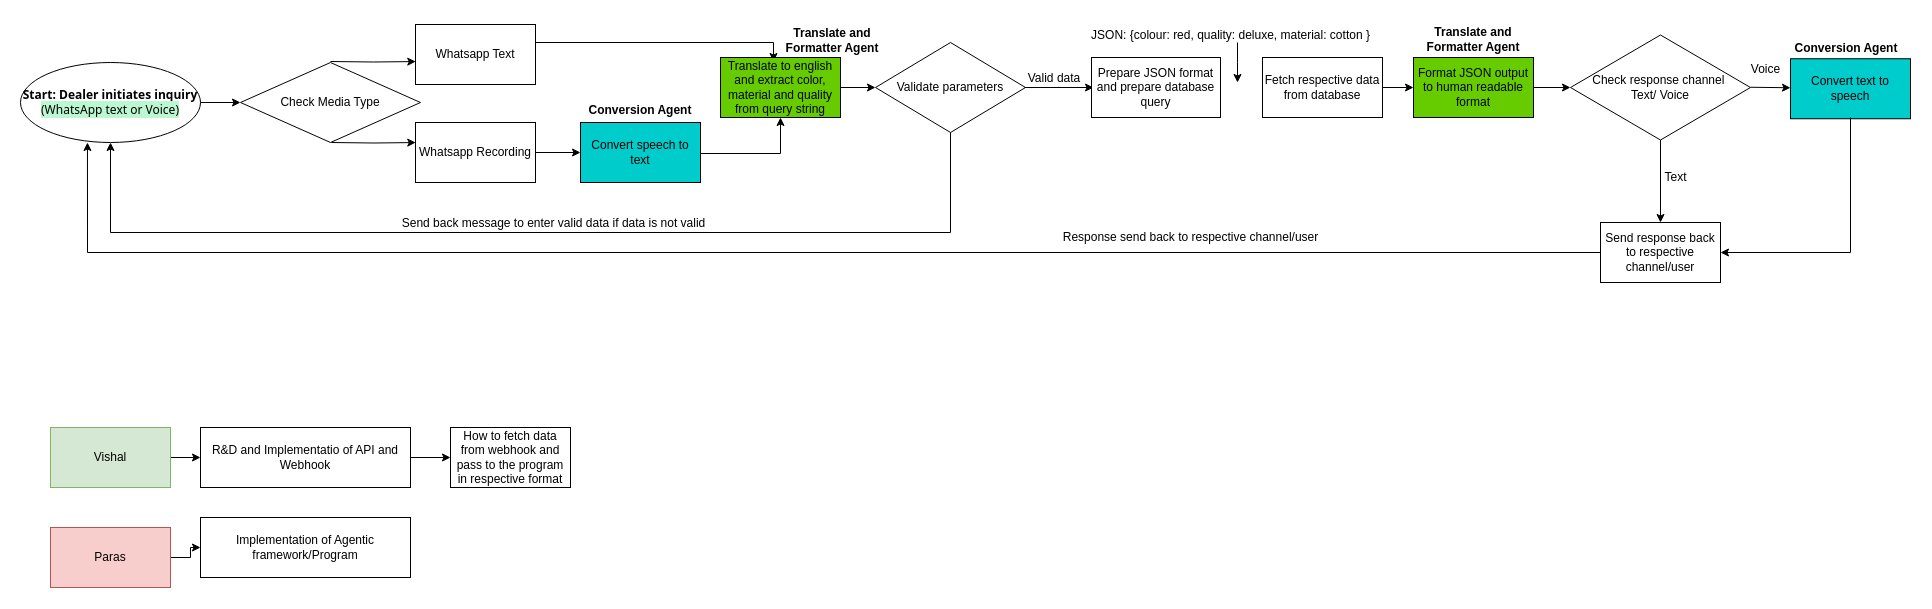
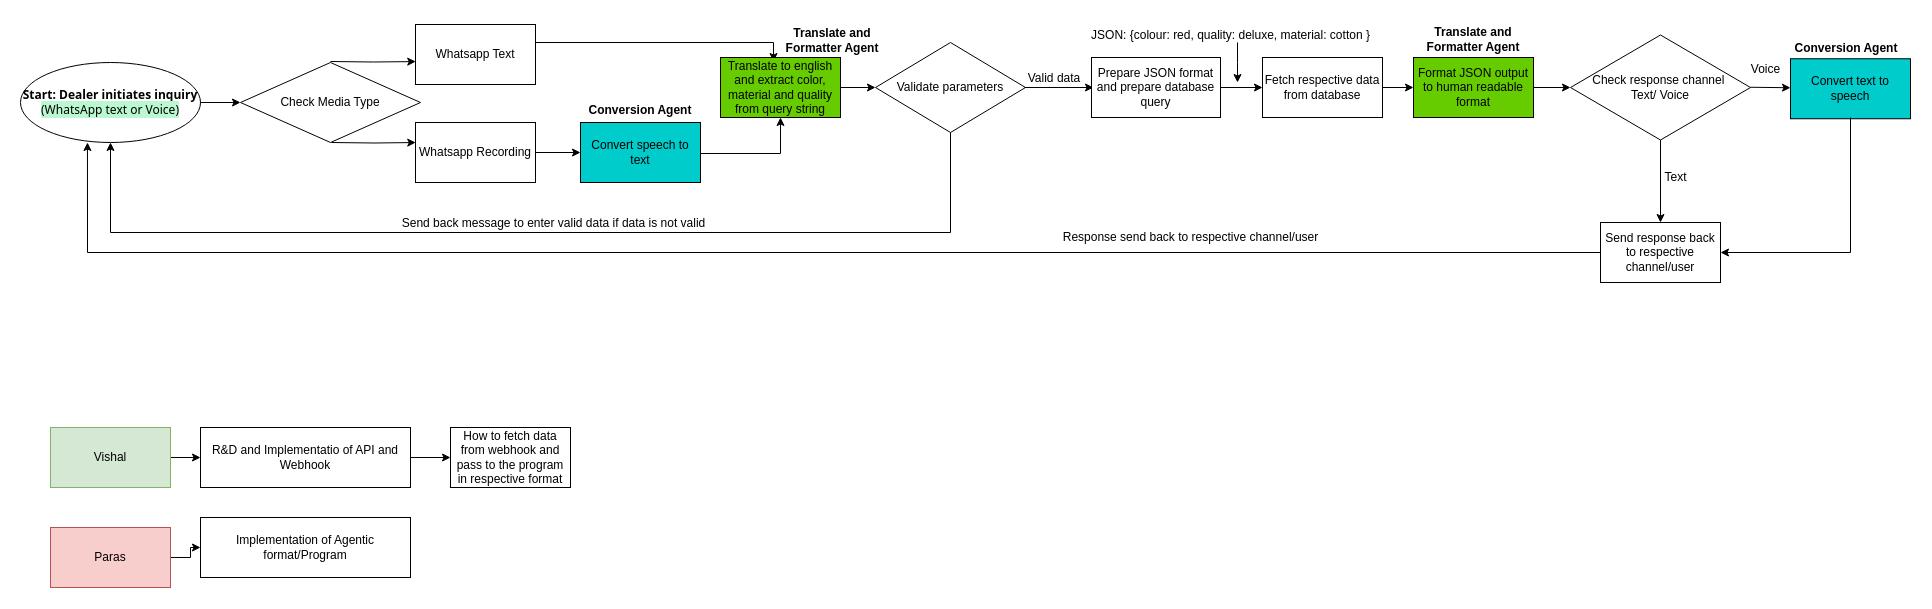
none -> (1238, 88)
(306, 548) -> (306, 548)
